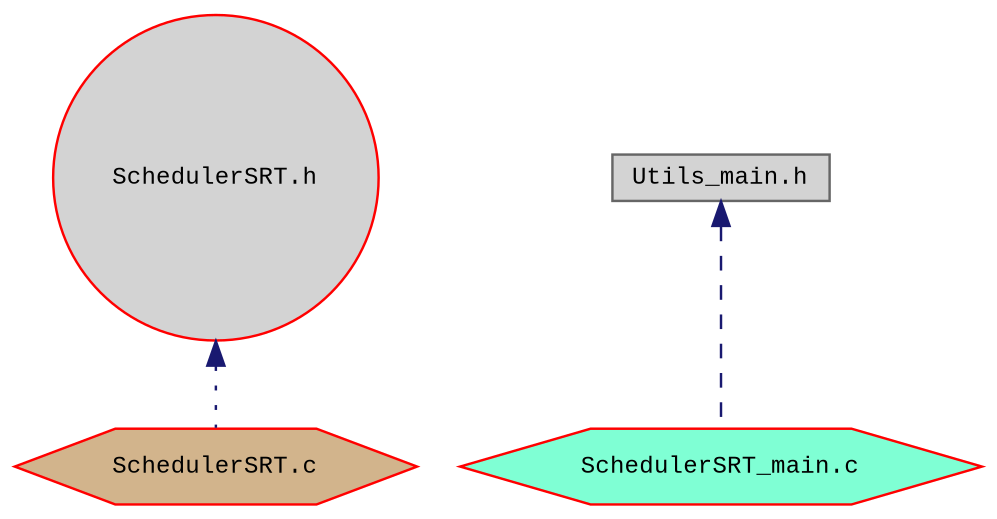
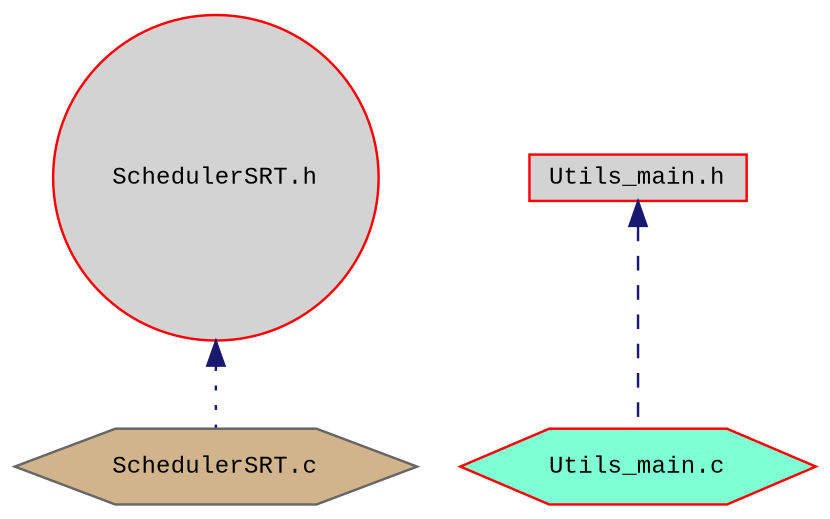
(721, 178) -> (638, 178)
(216, 467) -> (216, 467)
(721, 467) -> (638, 467)
